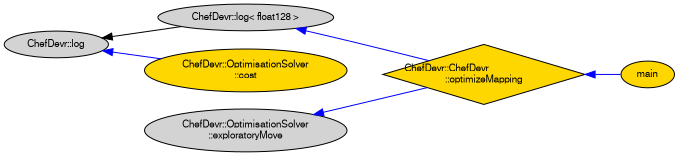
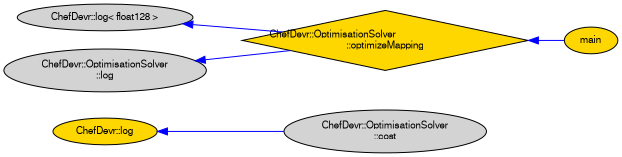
(147, 32) -> none
(56, 44) -> (105, 131)
(246, 70) -> (385, 131)
(484, 74) -> (385, 40)
(246, 130) -> (105, 70)
